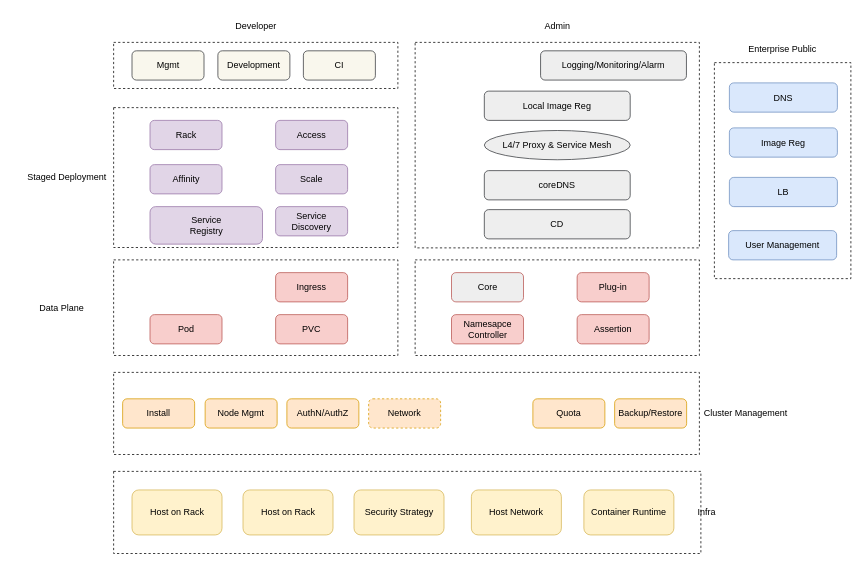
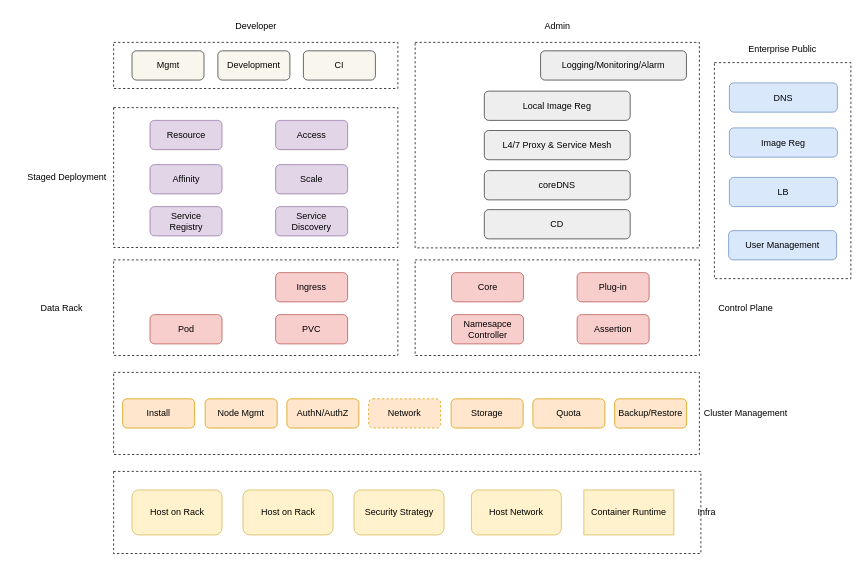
(186, 135) -> (186, 135)
(557, 145) -> (557, 145)
(206, 225) -> (186, 221)
(488, 287) -> (488, 287)
(62, 308) -> (62, 308)
none -> (746, 308)
none -> (487, 413)
(629, 512) -> (629, 512)
